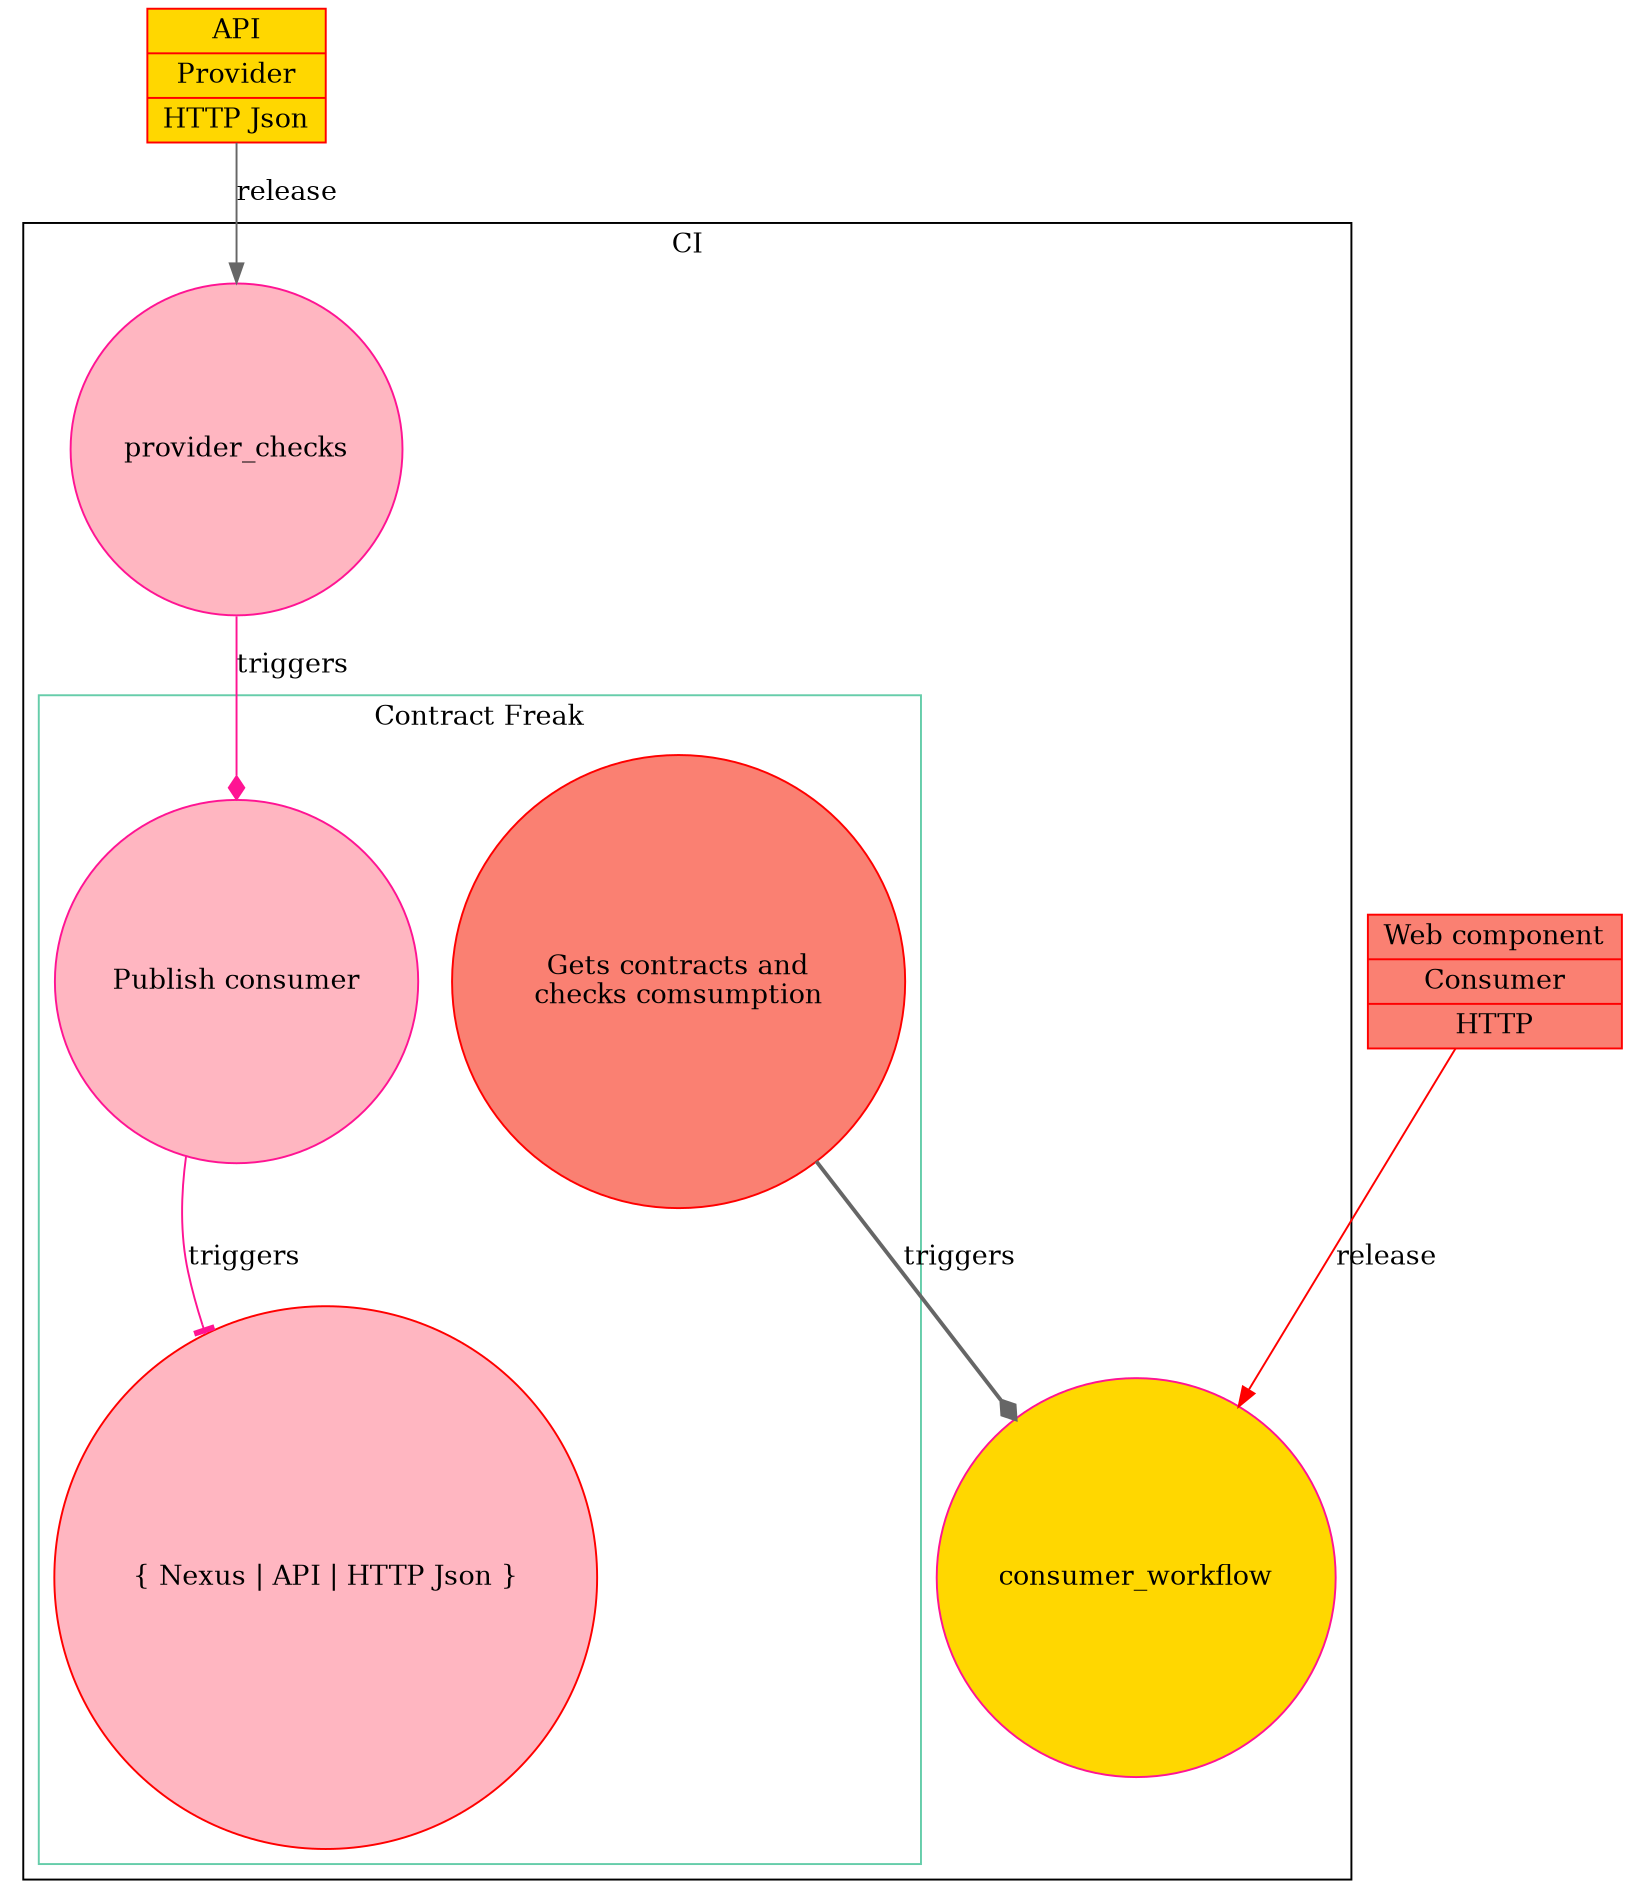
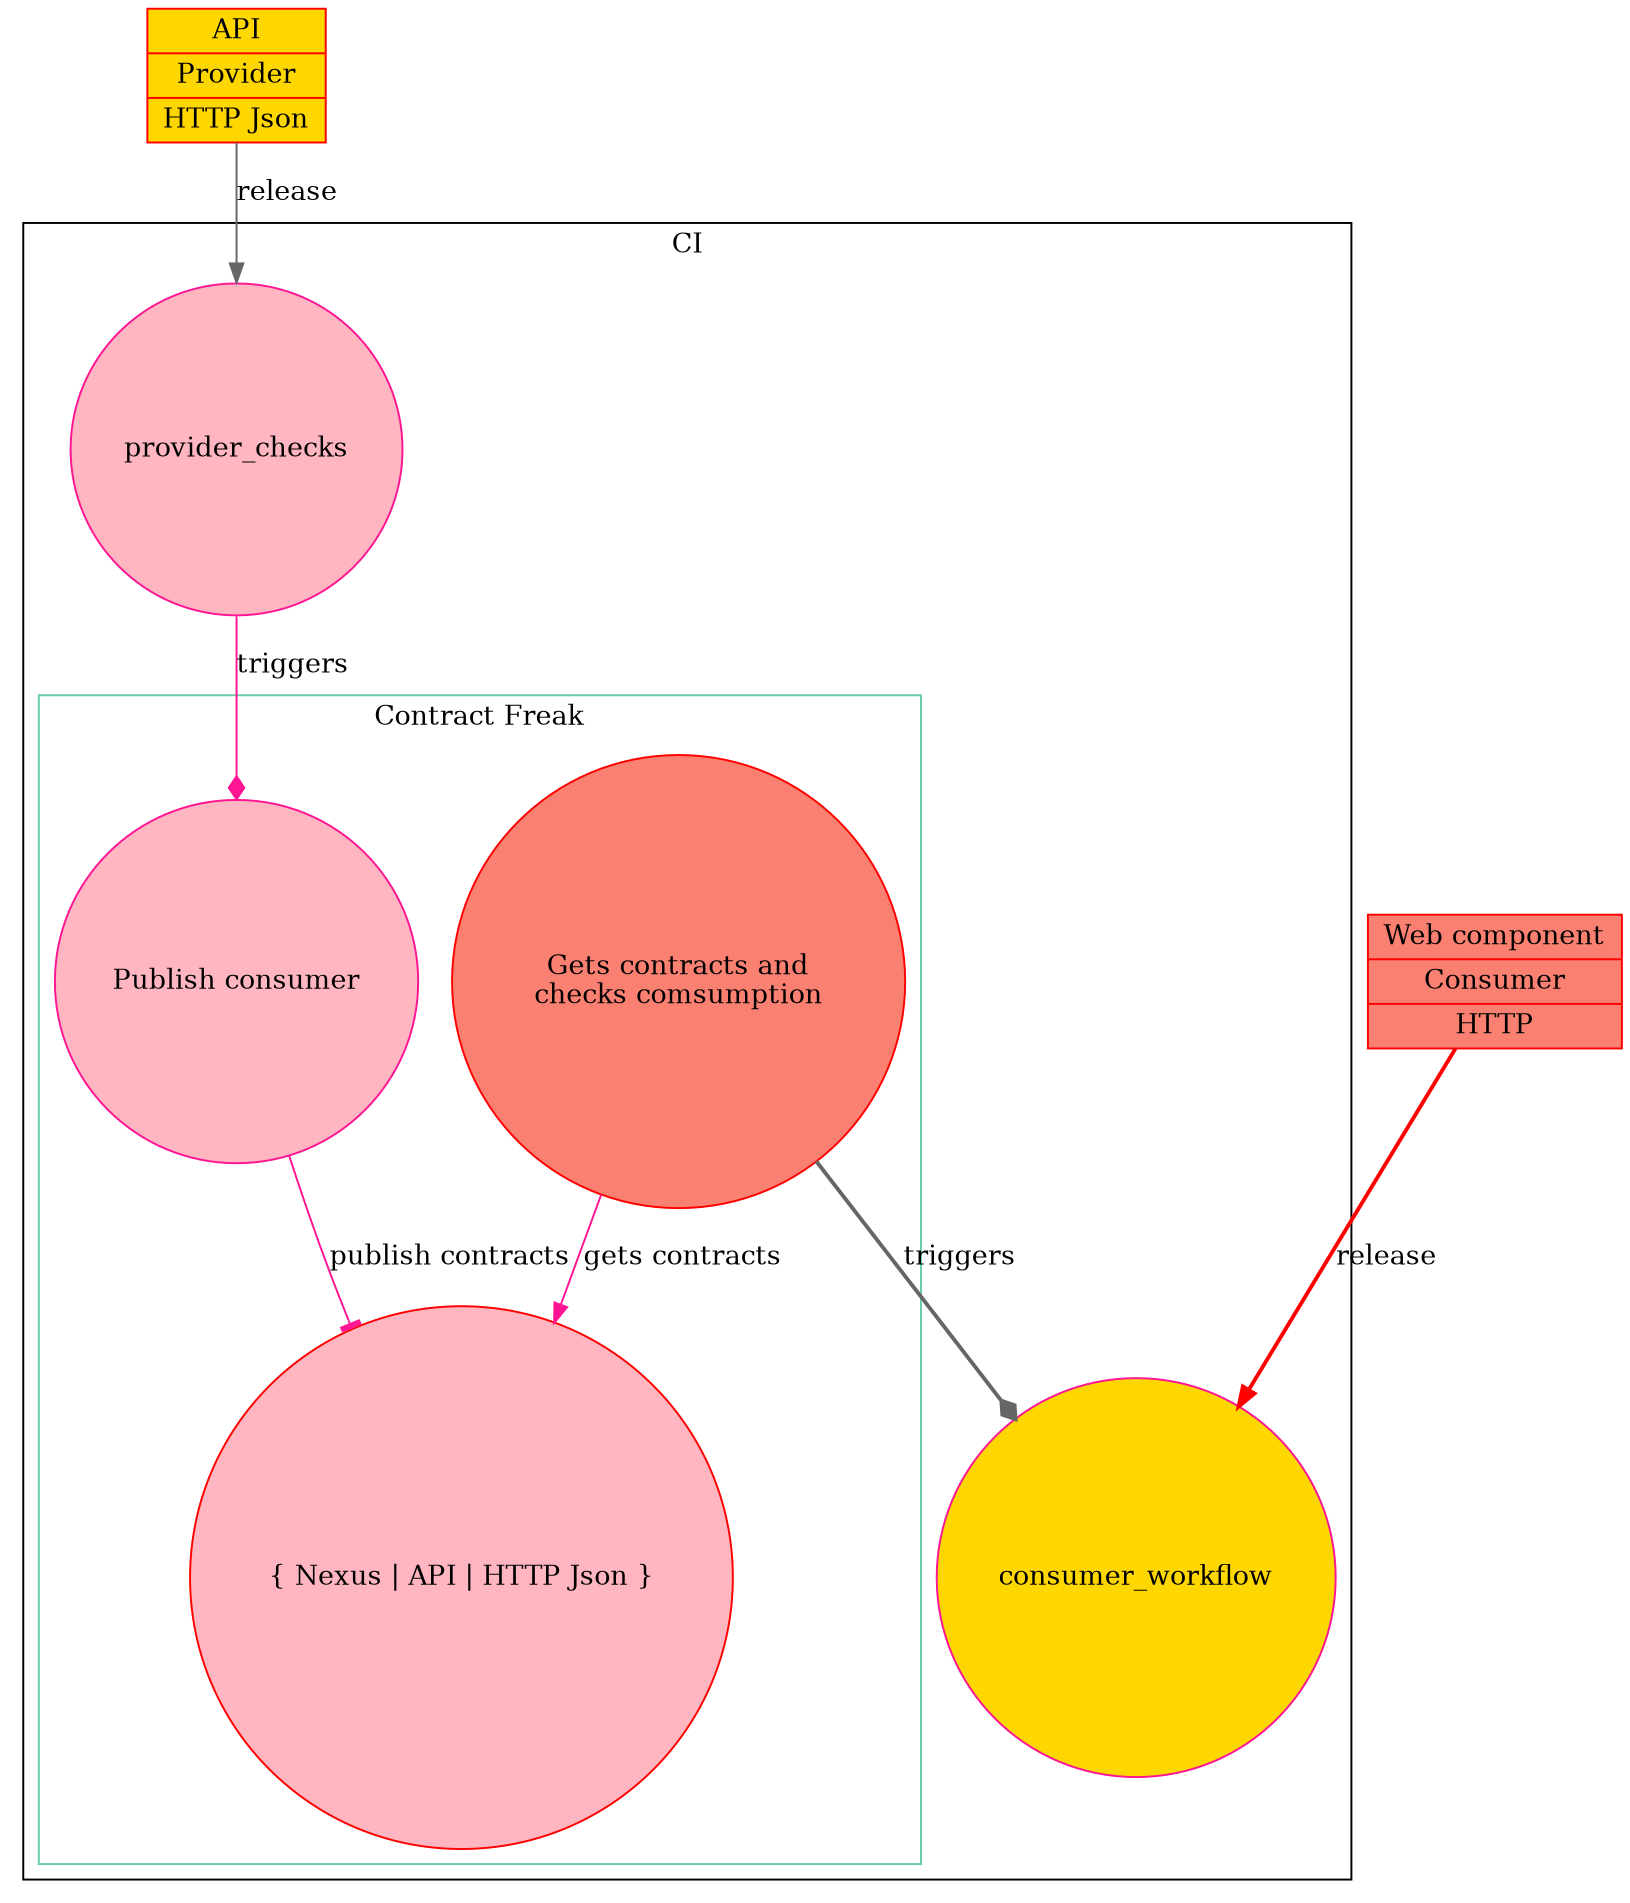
(1368, 1194) -> (1368, 1194)
none -> (581, 1250)
(244, 1257) -> (450, 1257)
